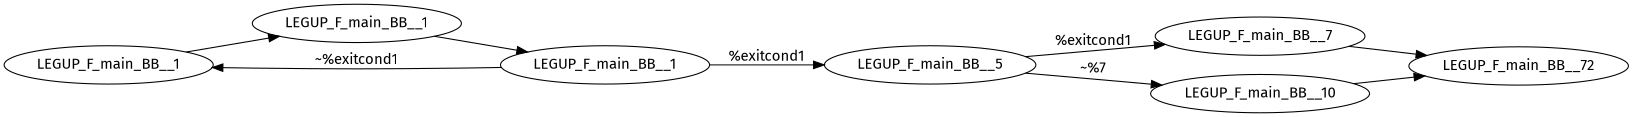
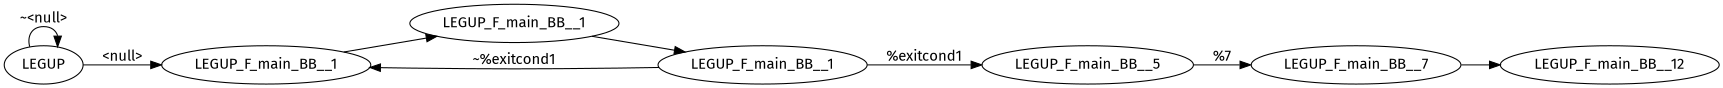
(1093, 41) -> (1222, 57)
none -> (44, 65)
(1519, 66) -> (1610, 65)
(1260, 94) -> none
